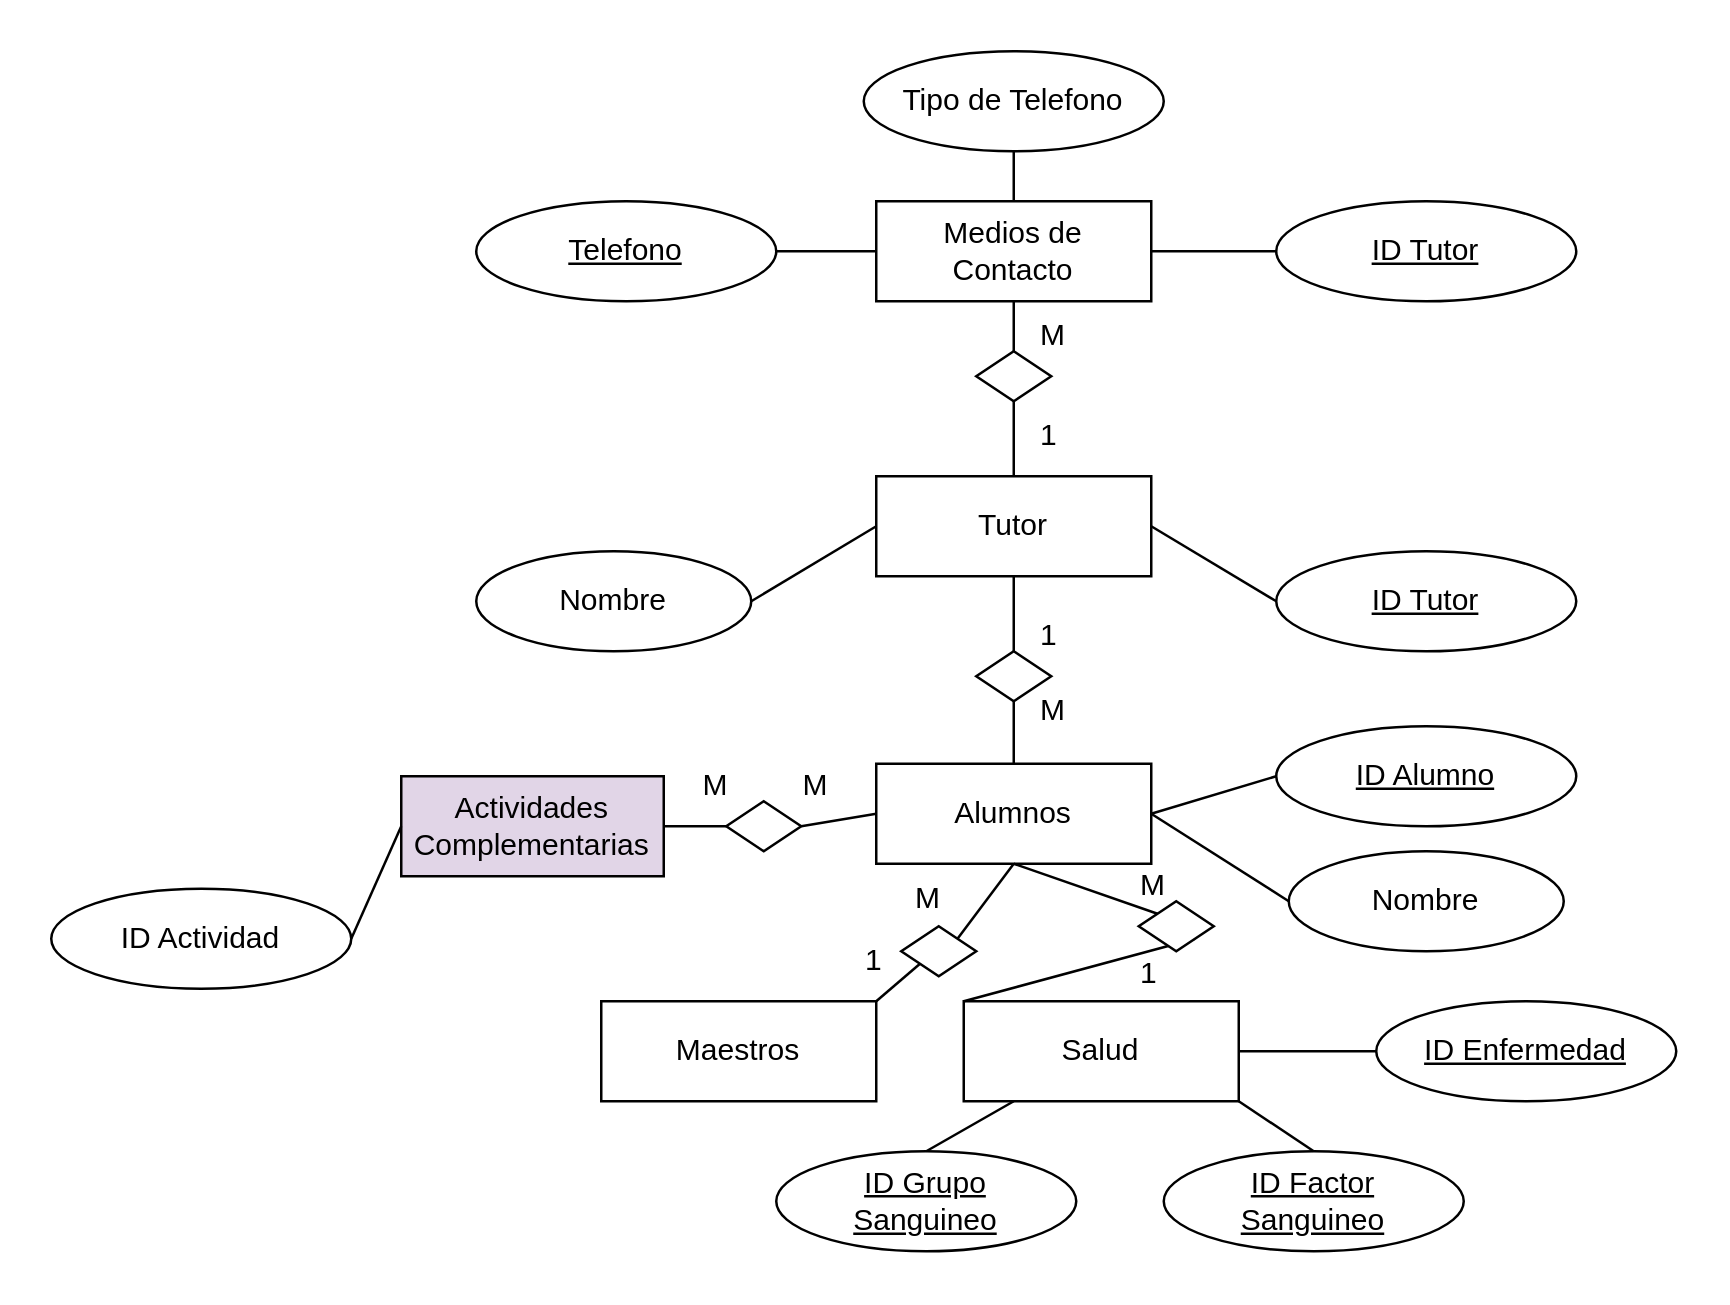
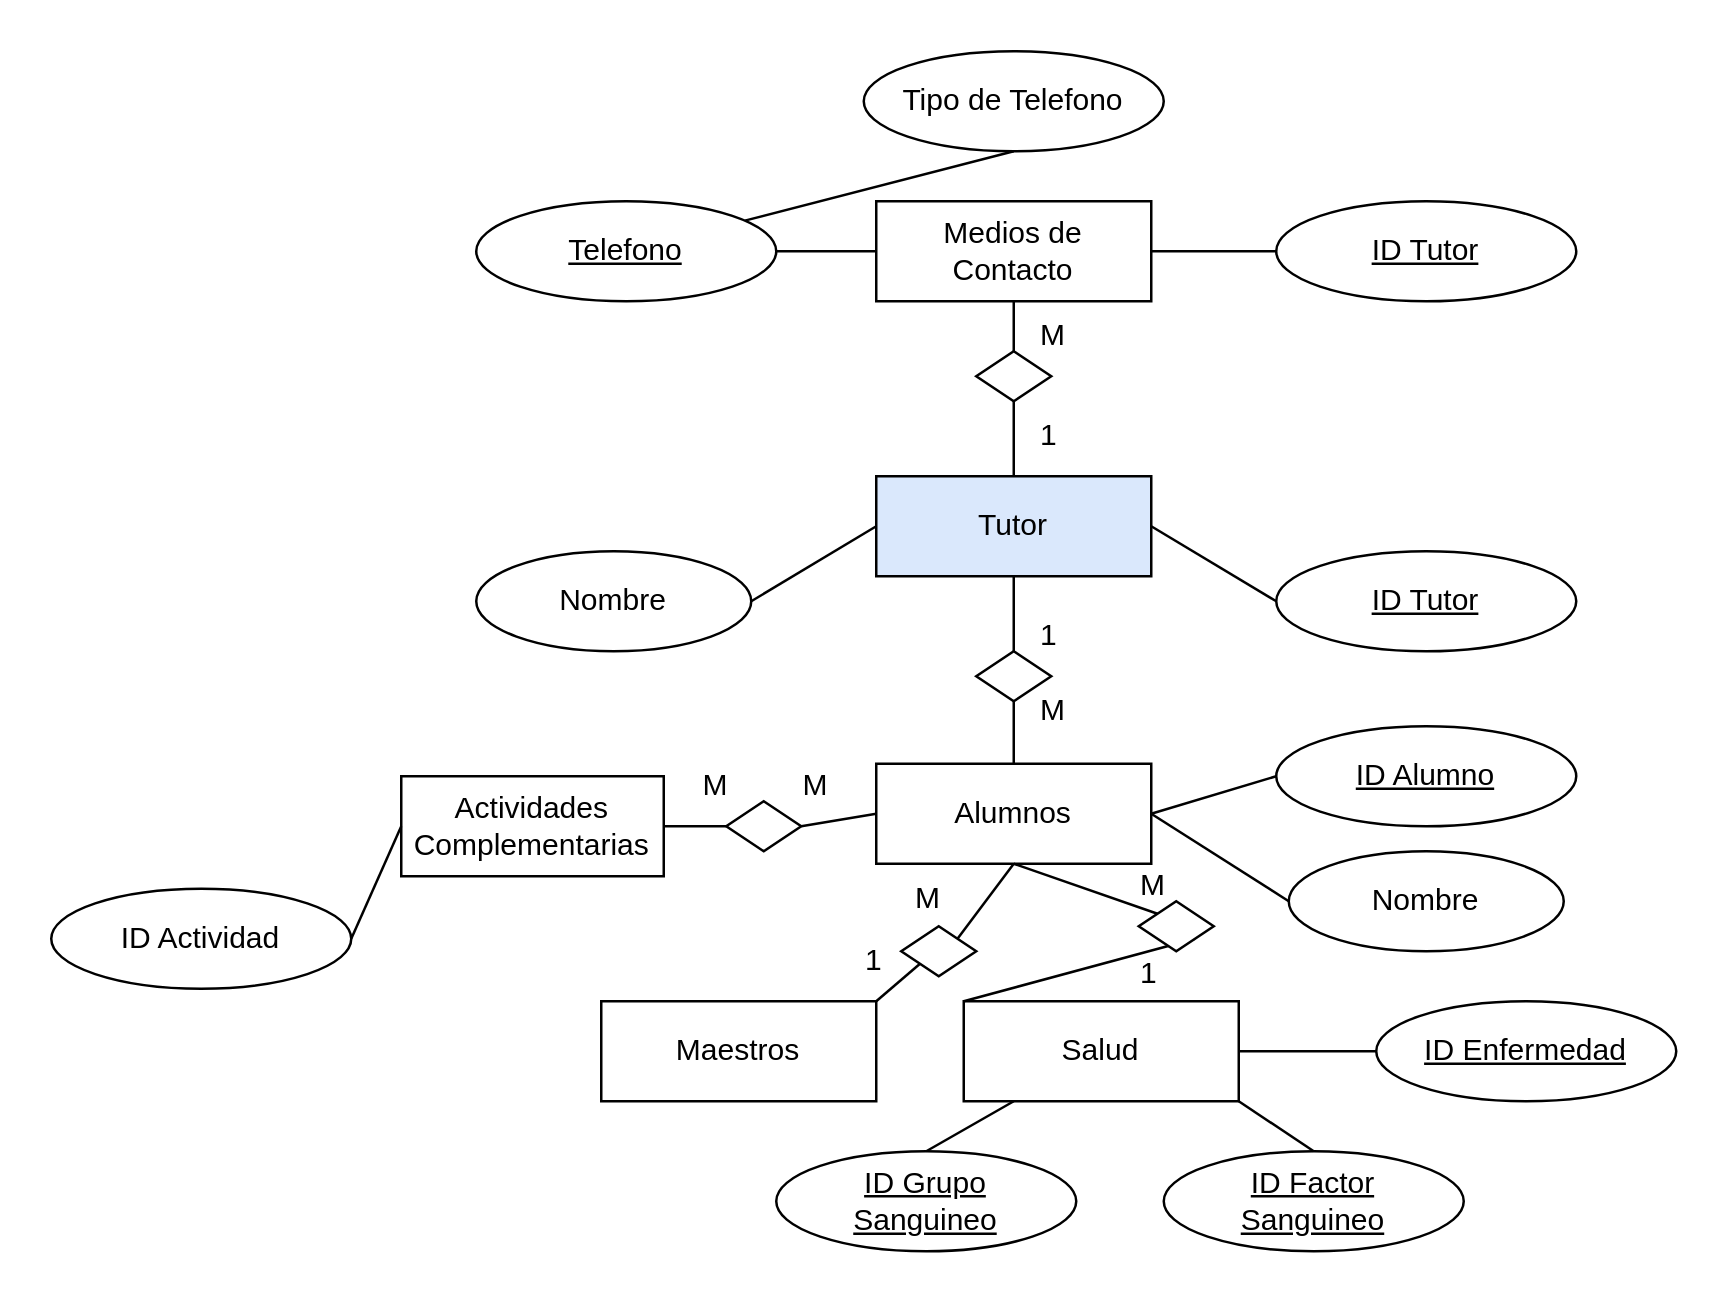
(1014, 176) -> (880, 186)
(1014, 526) -> (1014, 526)
(533, 826) -> (533, 826)
